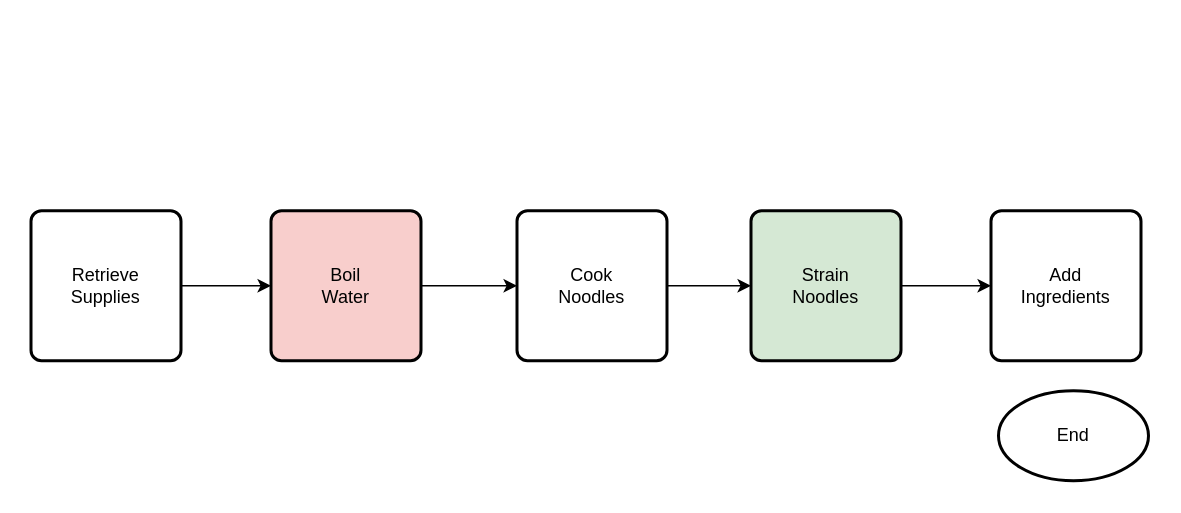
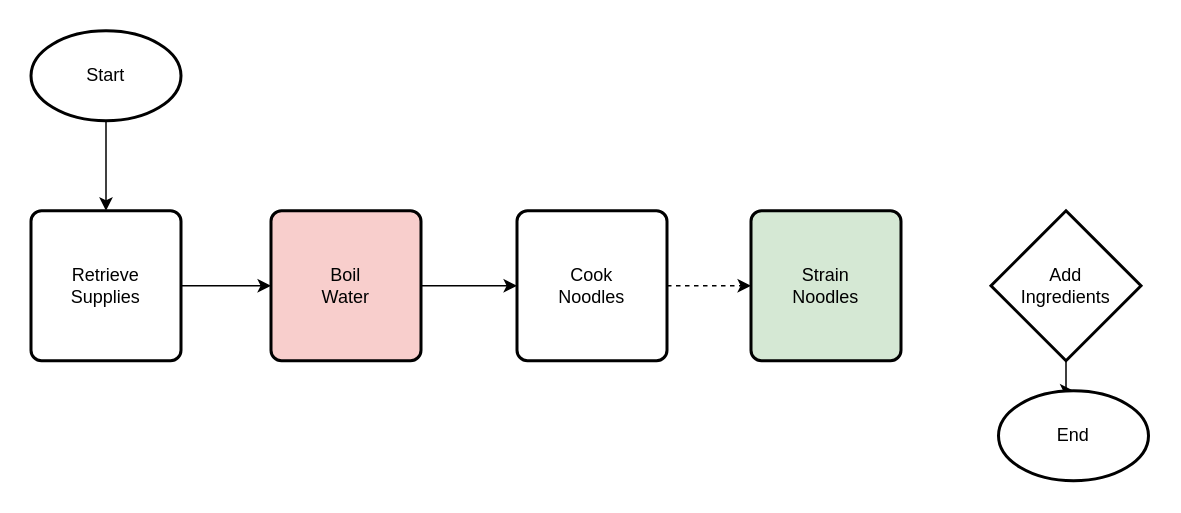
none -> (106, 76)
none -> (106, 161)
(704, 286) -> (704, 286)
(941, 286) -> none
(1066, 286) -> (1066, 286)
none -> (1066, 377)
